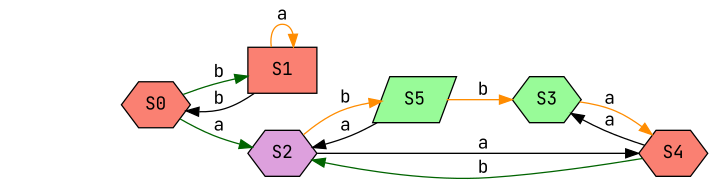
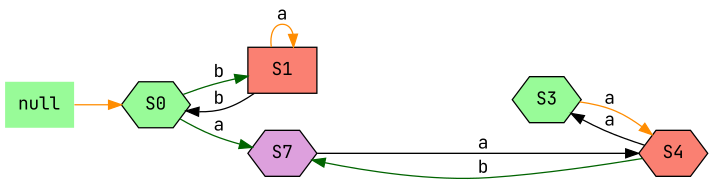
(415, 100) -> none
none -> (40, 105)
(156, 105) -> (156, 105)
(282, 153) -> (282, 153)
